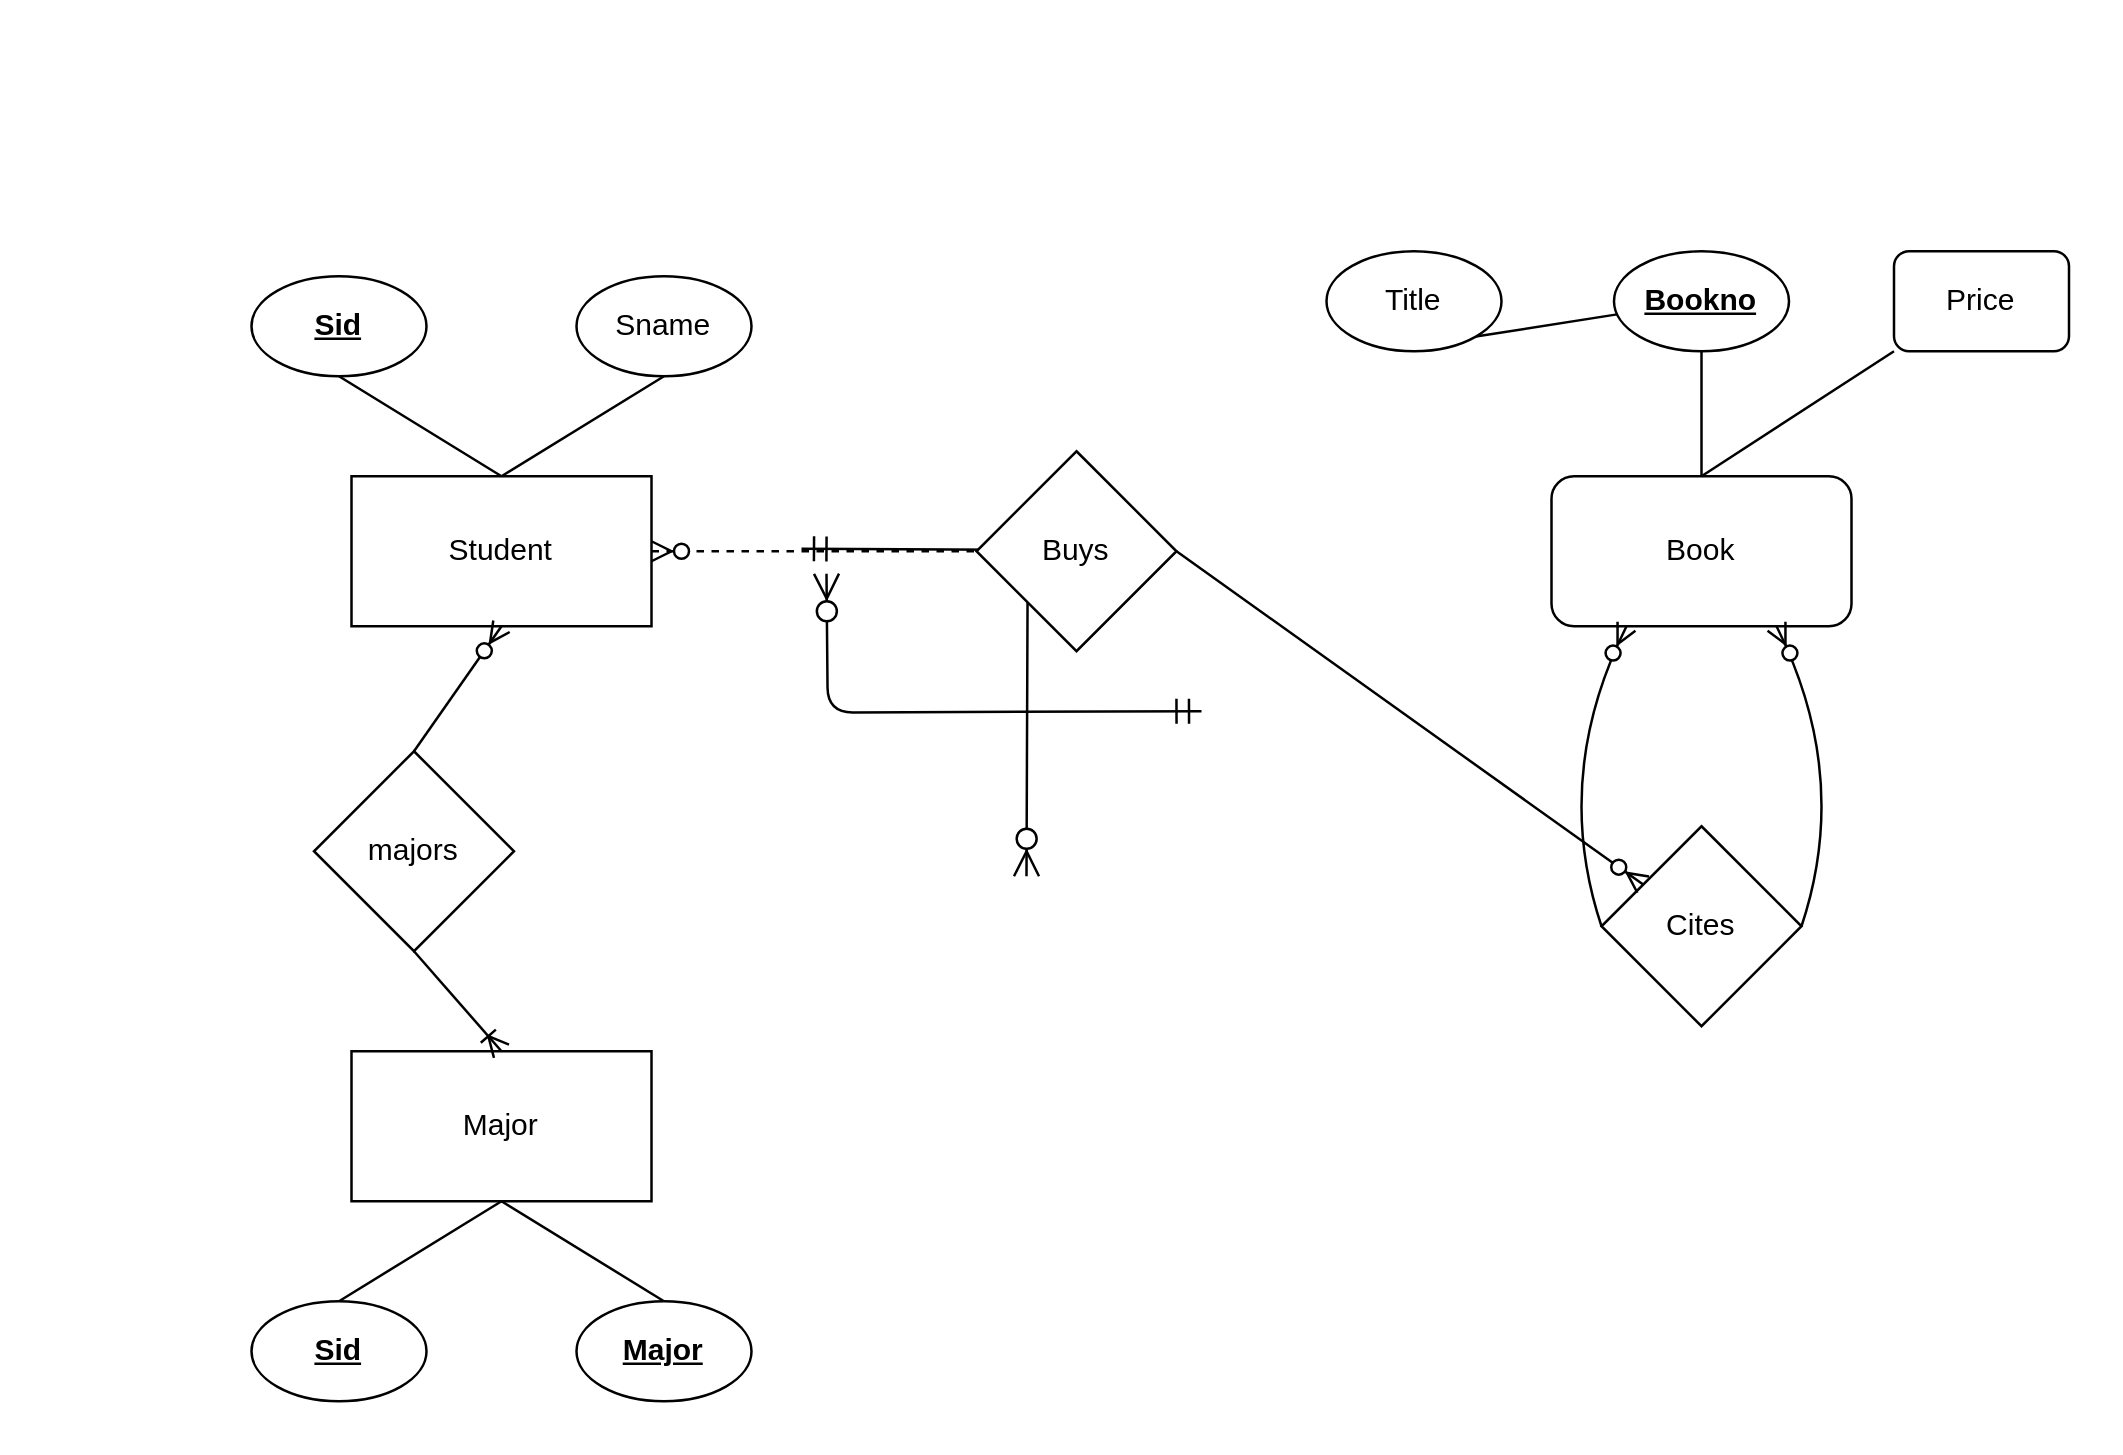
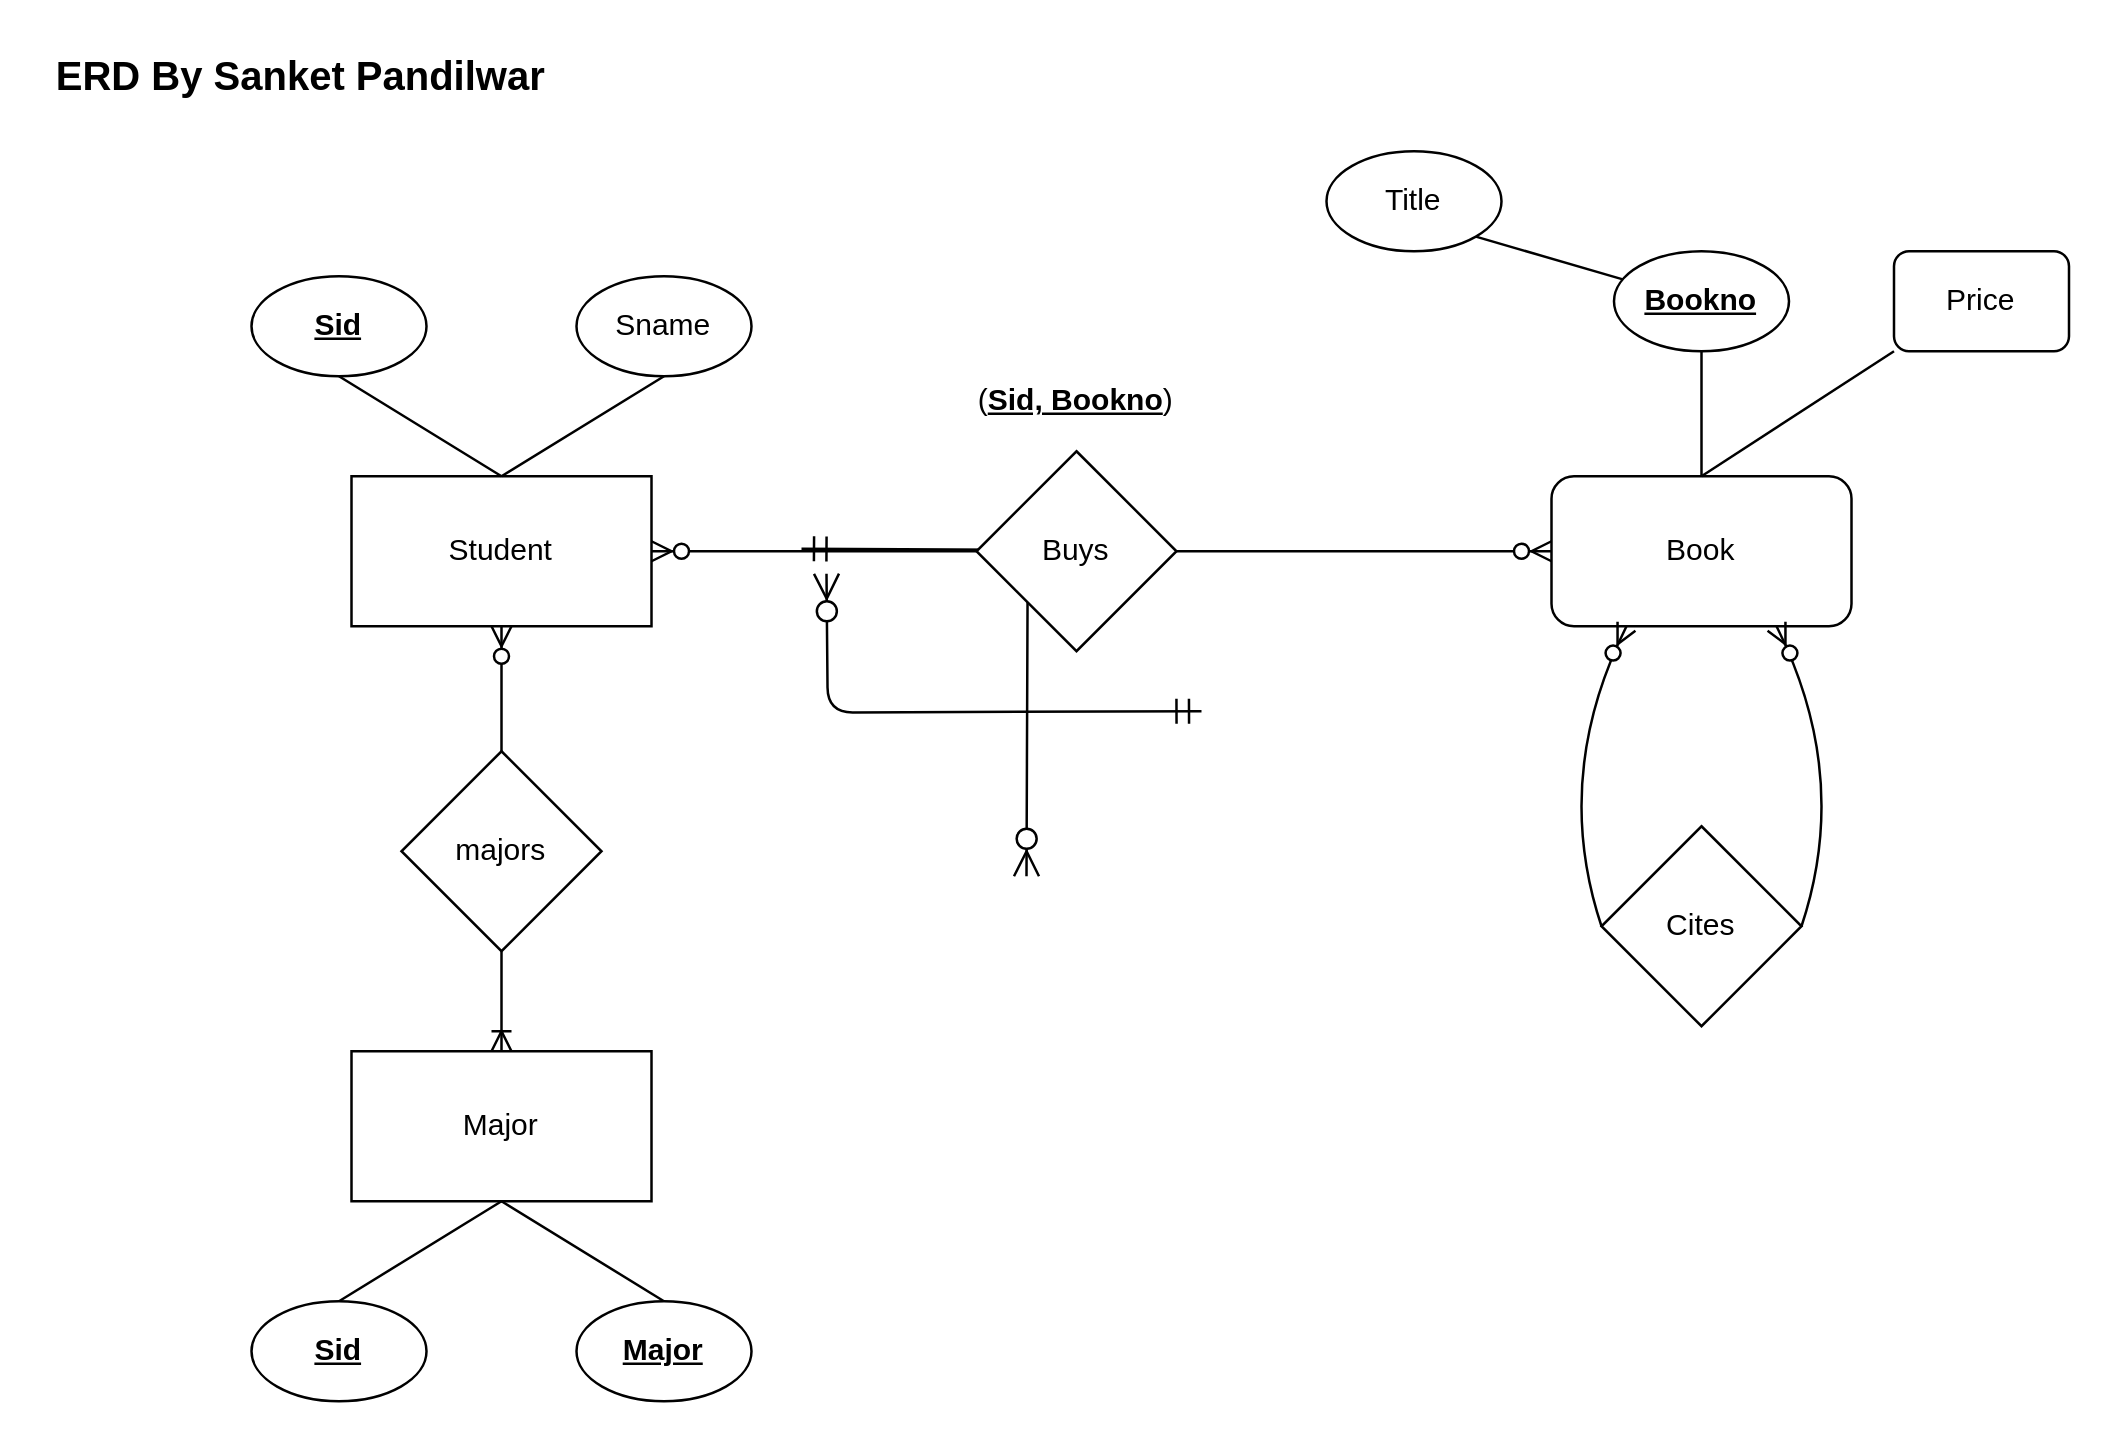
none -> (301, 76)
(1414, 301) -> (1414, 201)
none -> (1076, 401)
(742, 551) -> (742, 551)
(1377, 694) -> (1346, 551)
(414, 851) -> (501, 851)
